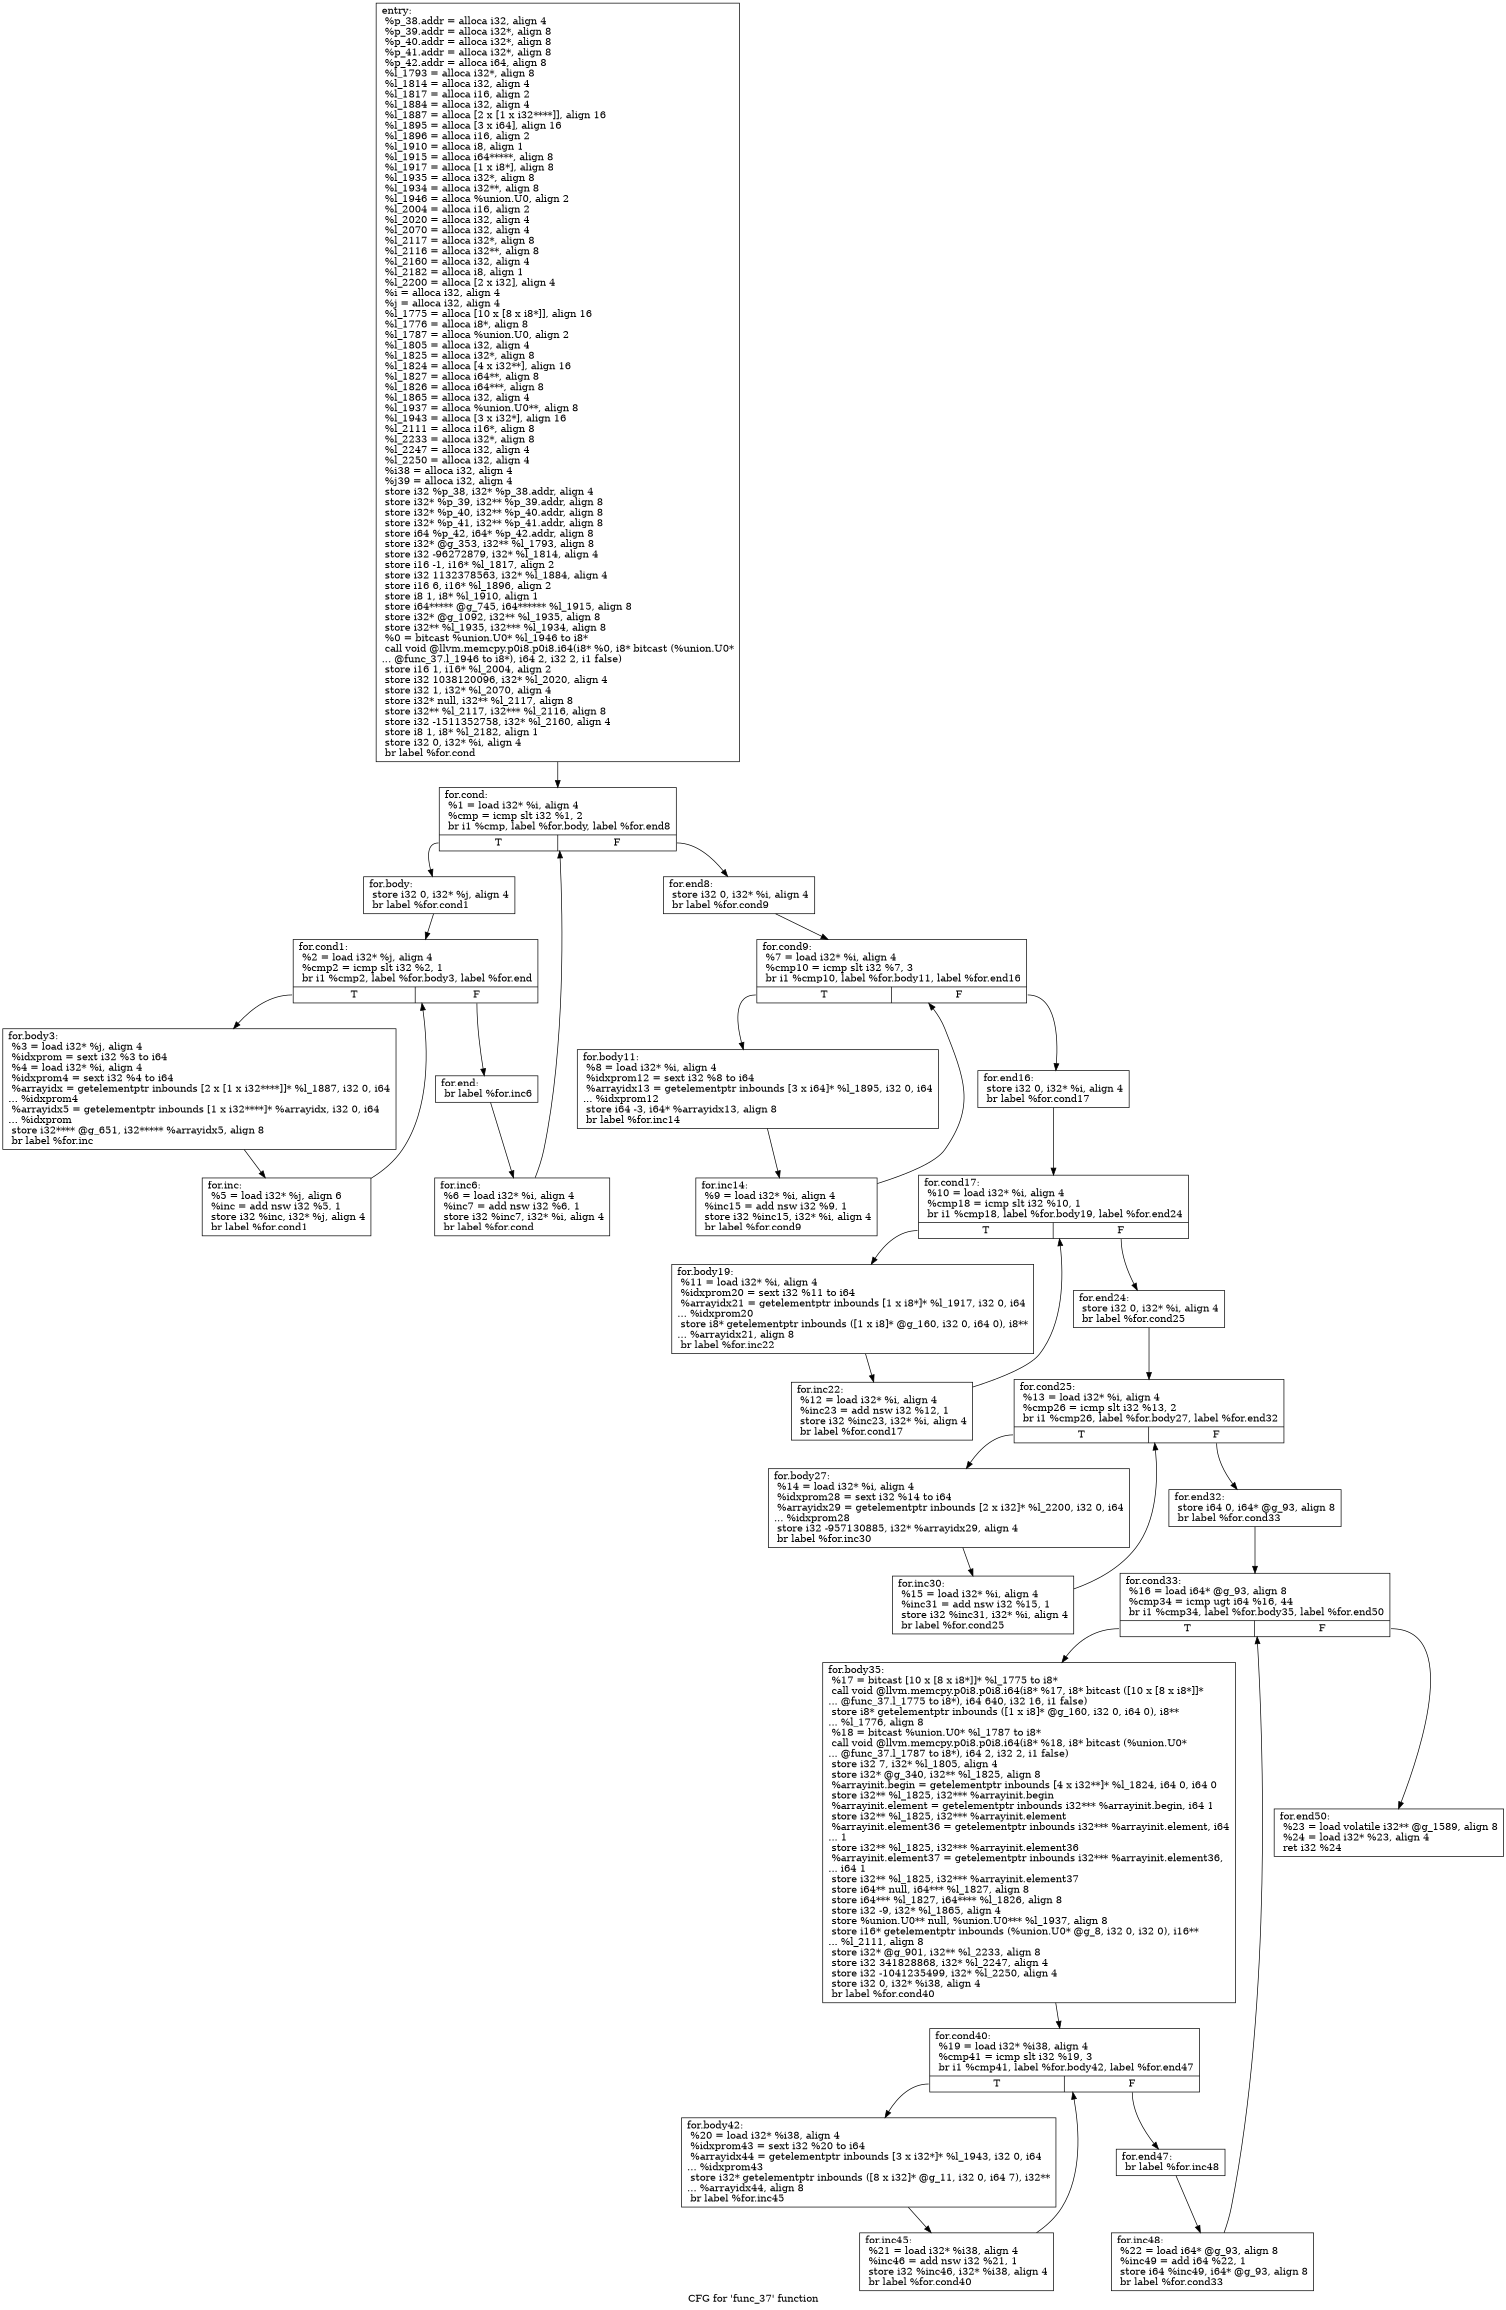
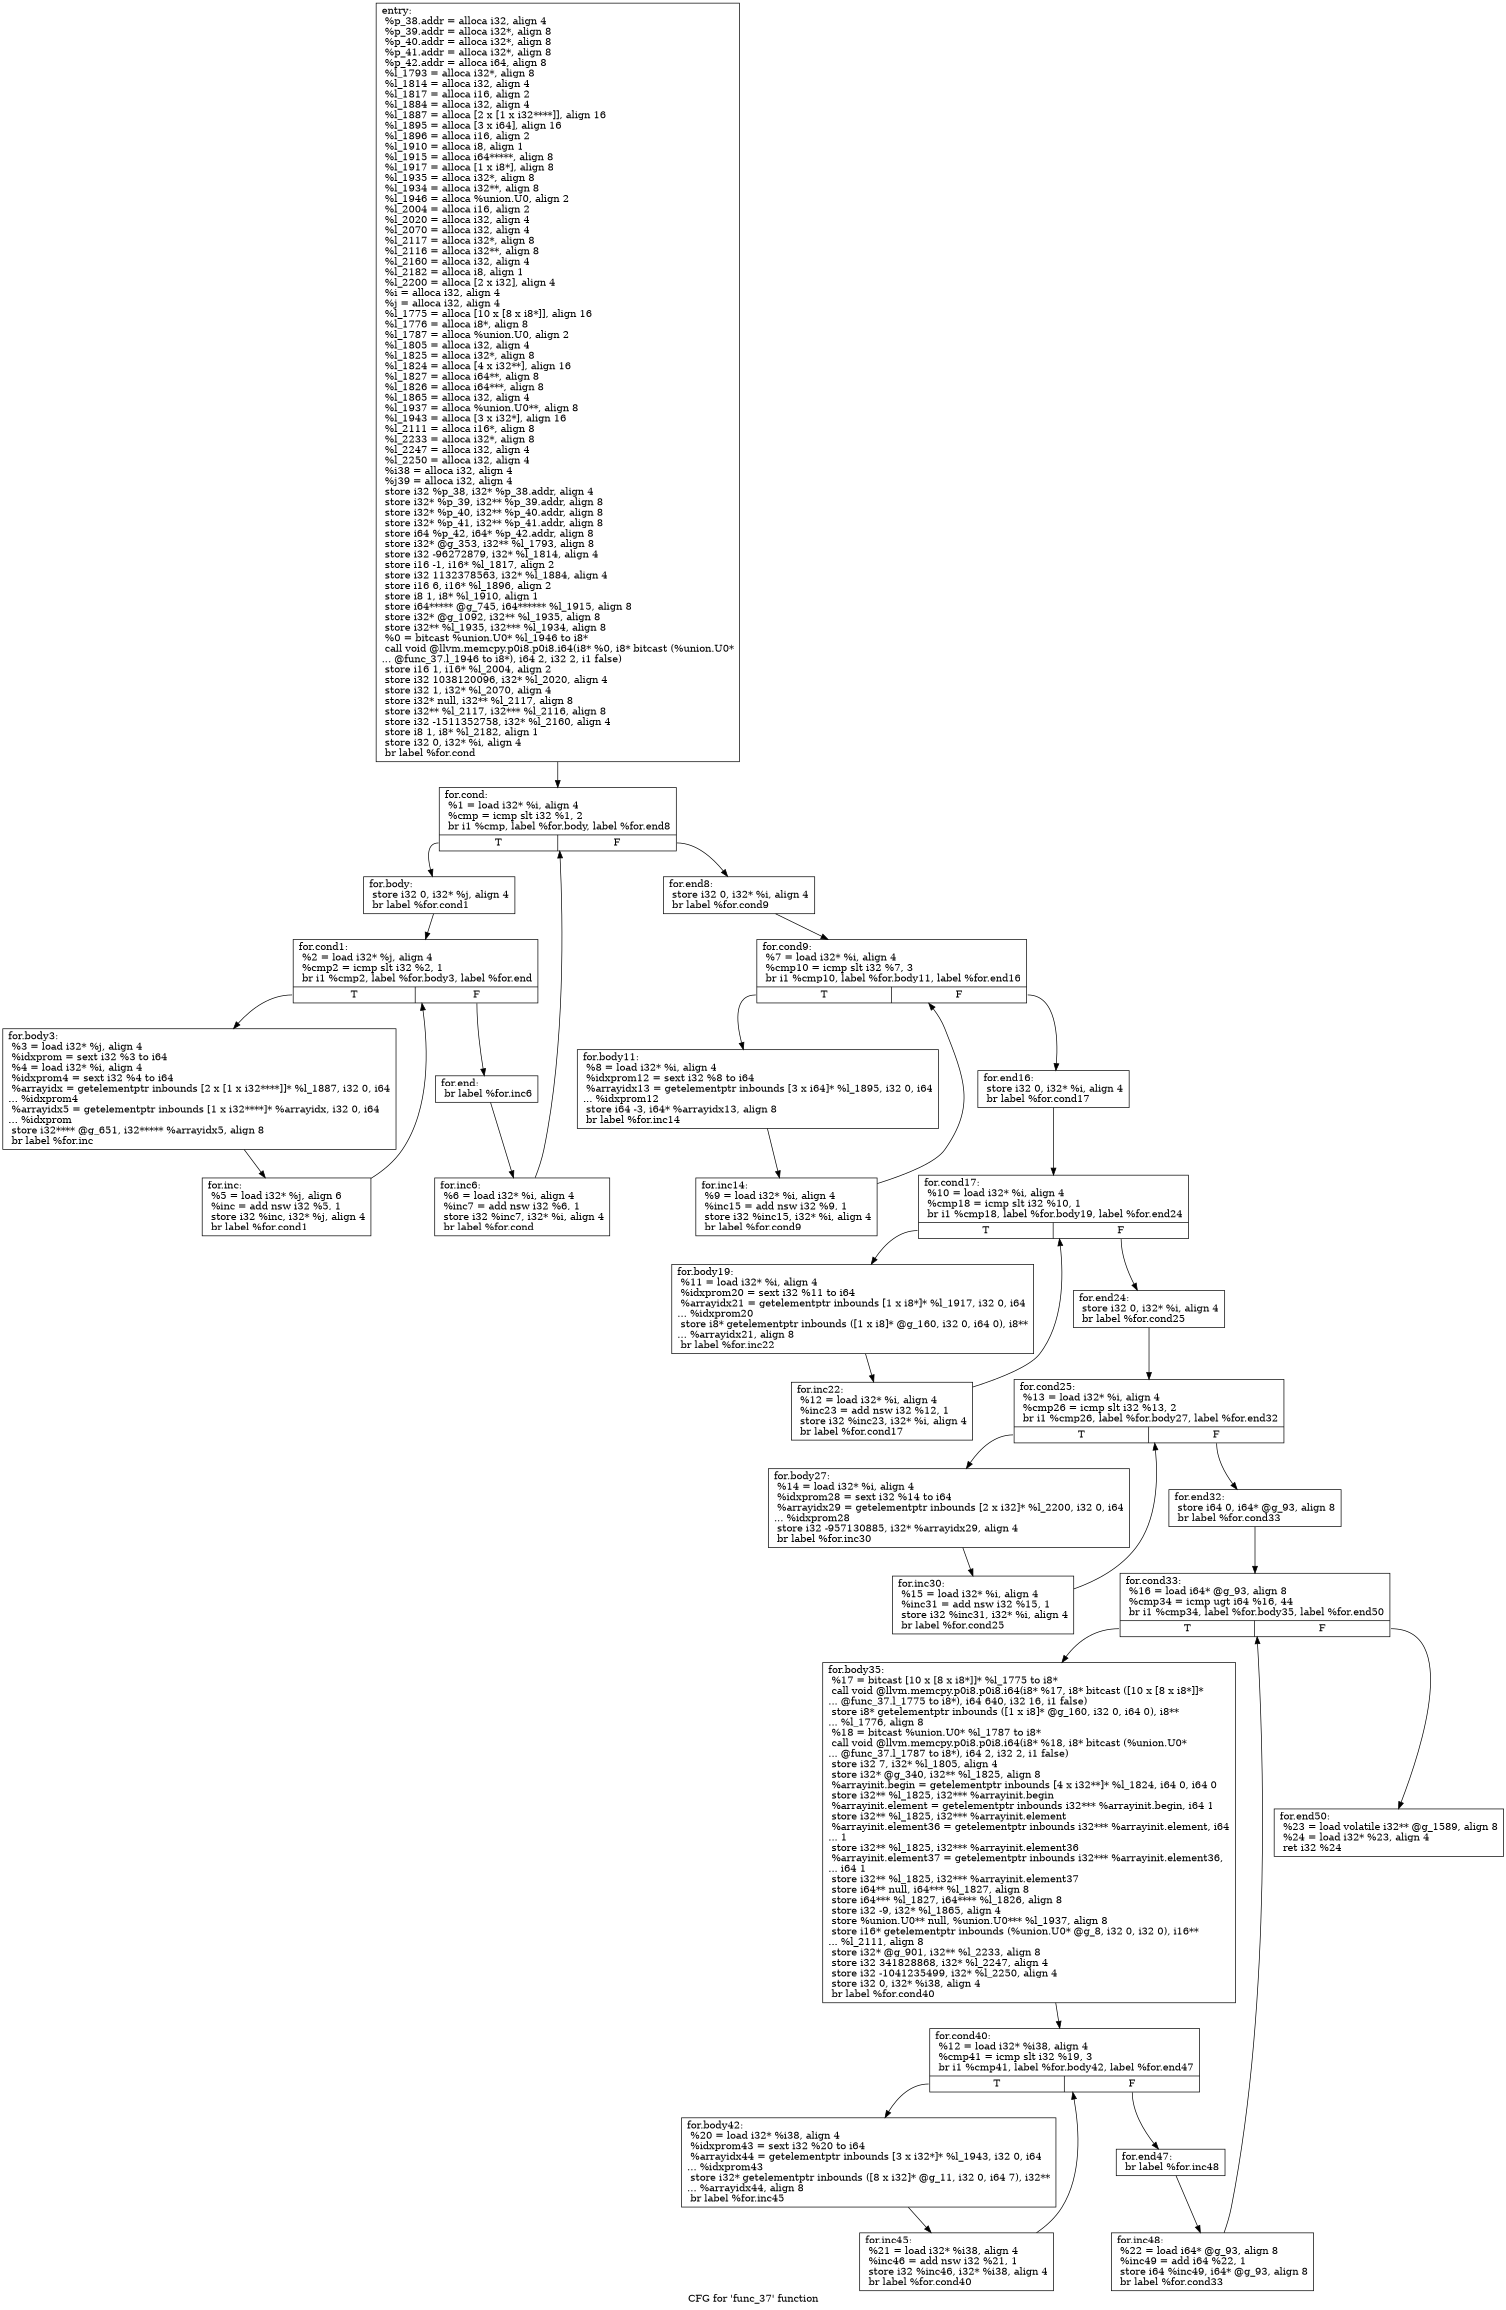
(1012, 2047) -> (1012, 2047)
